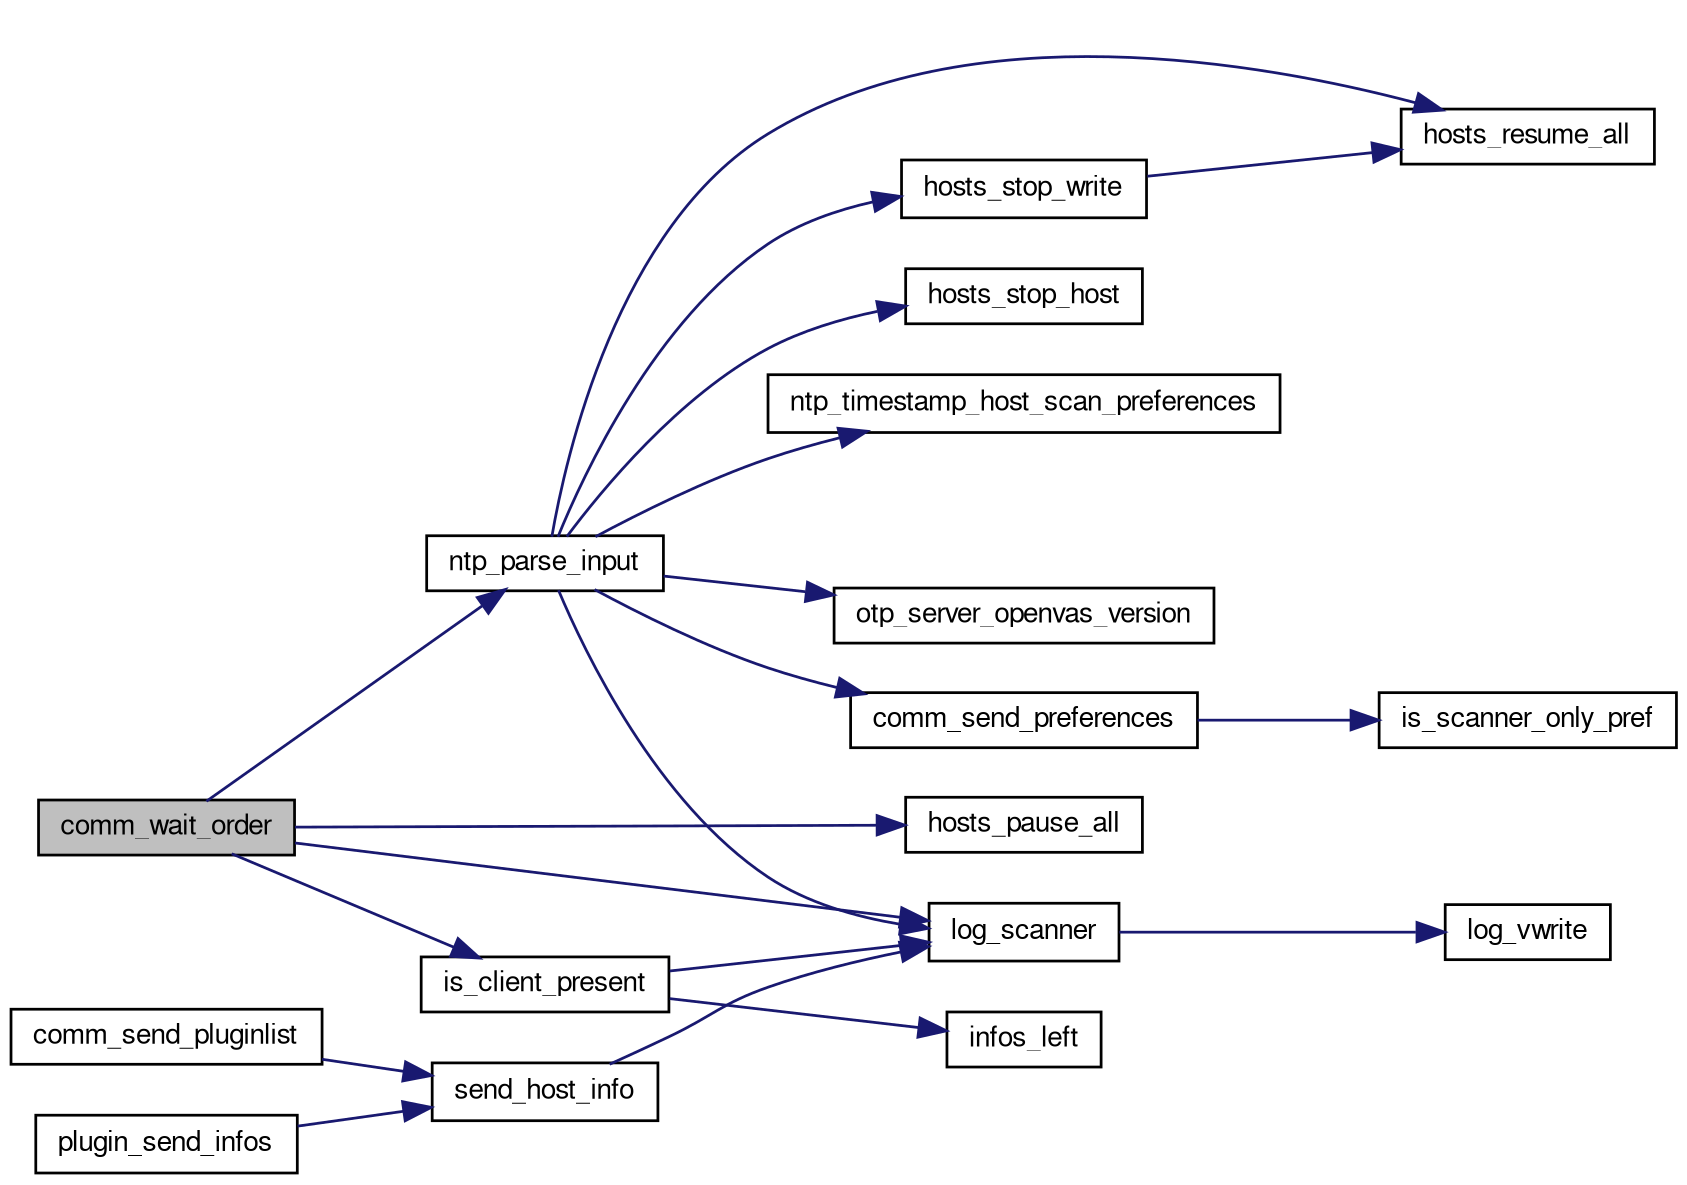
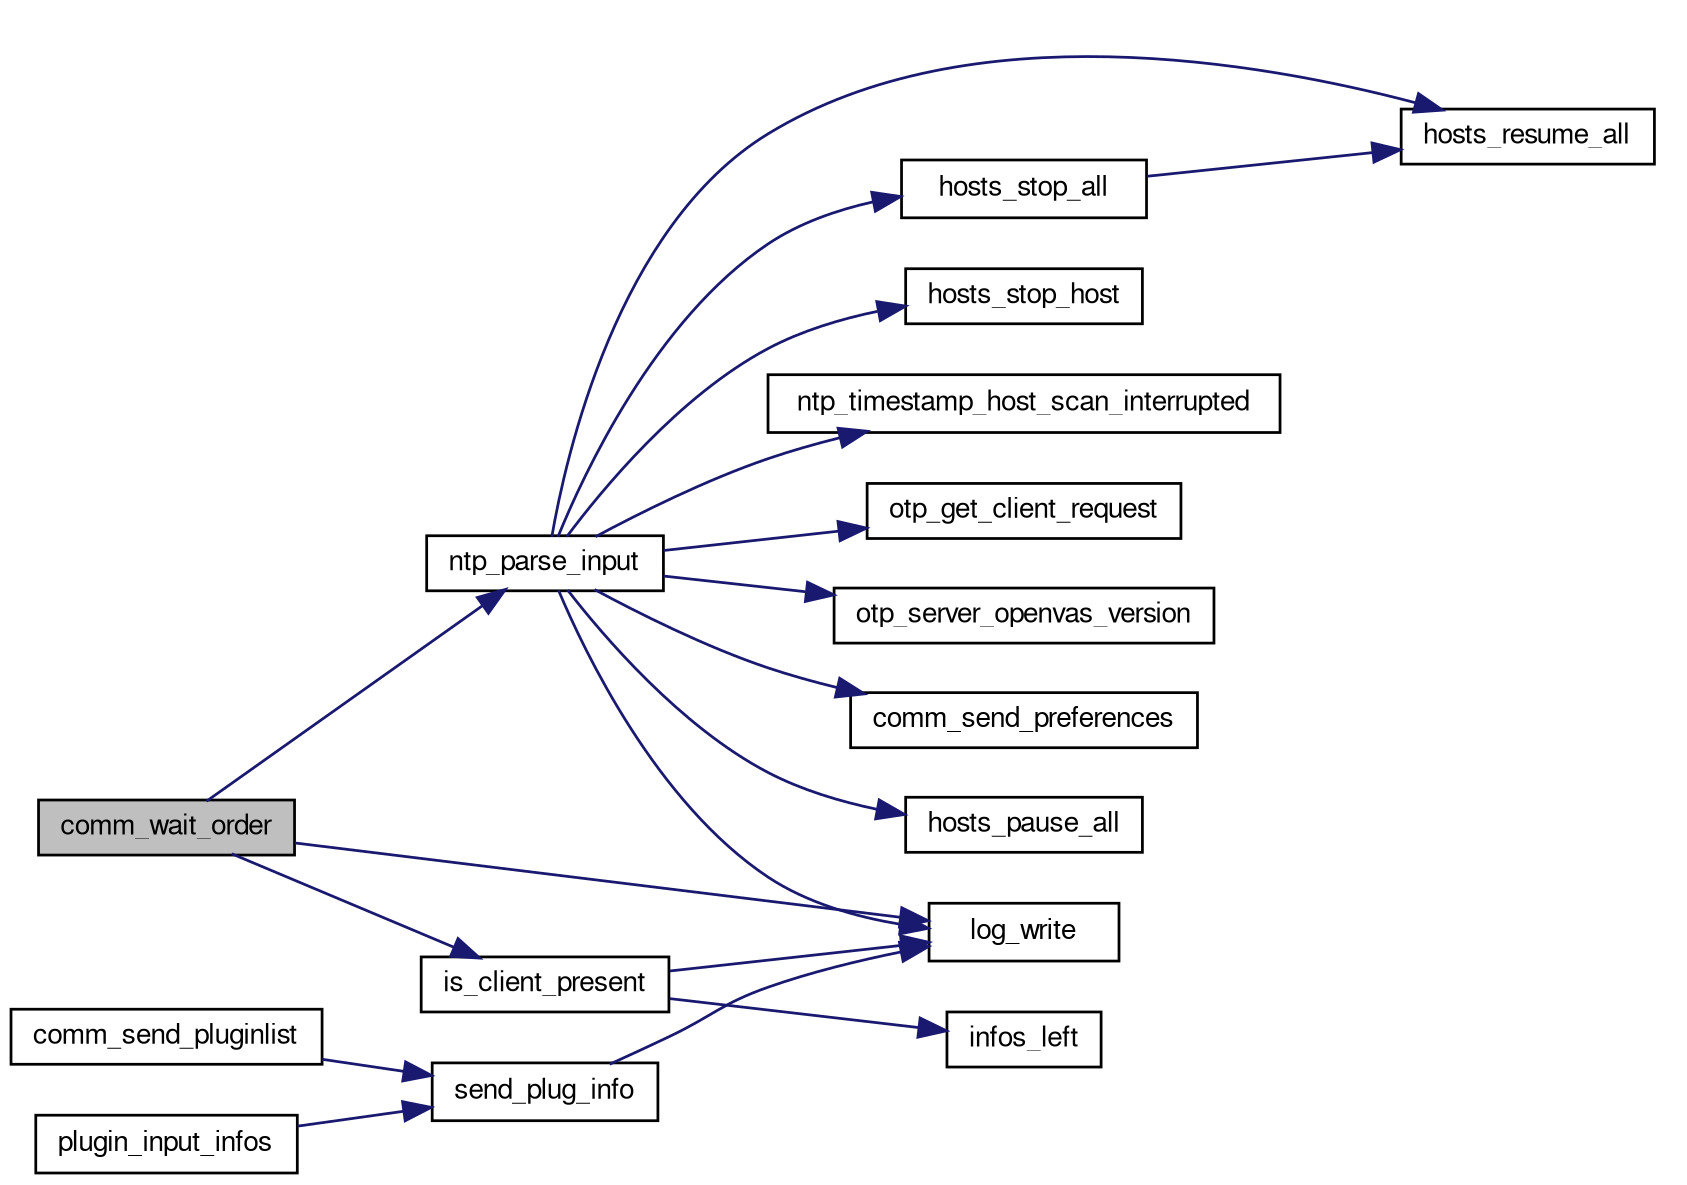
(1024, 189) -> (1024, 189)
(1024, 404) -> (1024, 404)
none -> (1024, 511)
(1528, 720) -> none
(586, 826) -> (702, 729)
(1024, 932) -> (1024, 932)
(1528, 932) -> none
(545, 1092) -> (545, 1092)
(167, 1144) -> (167, 1144)
